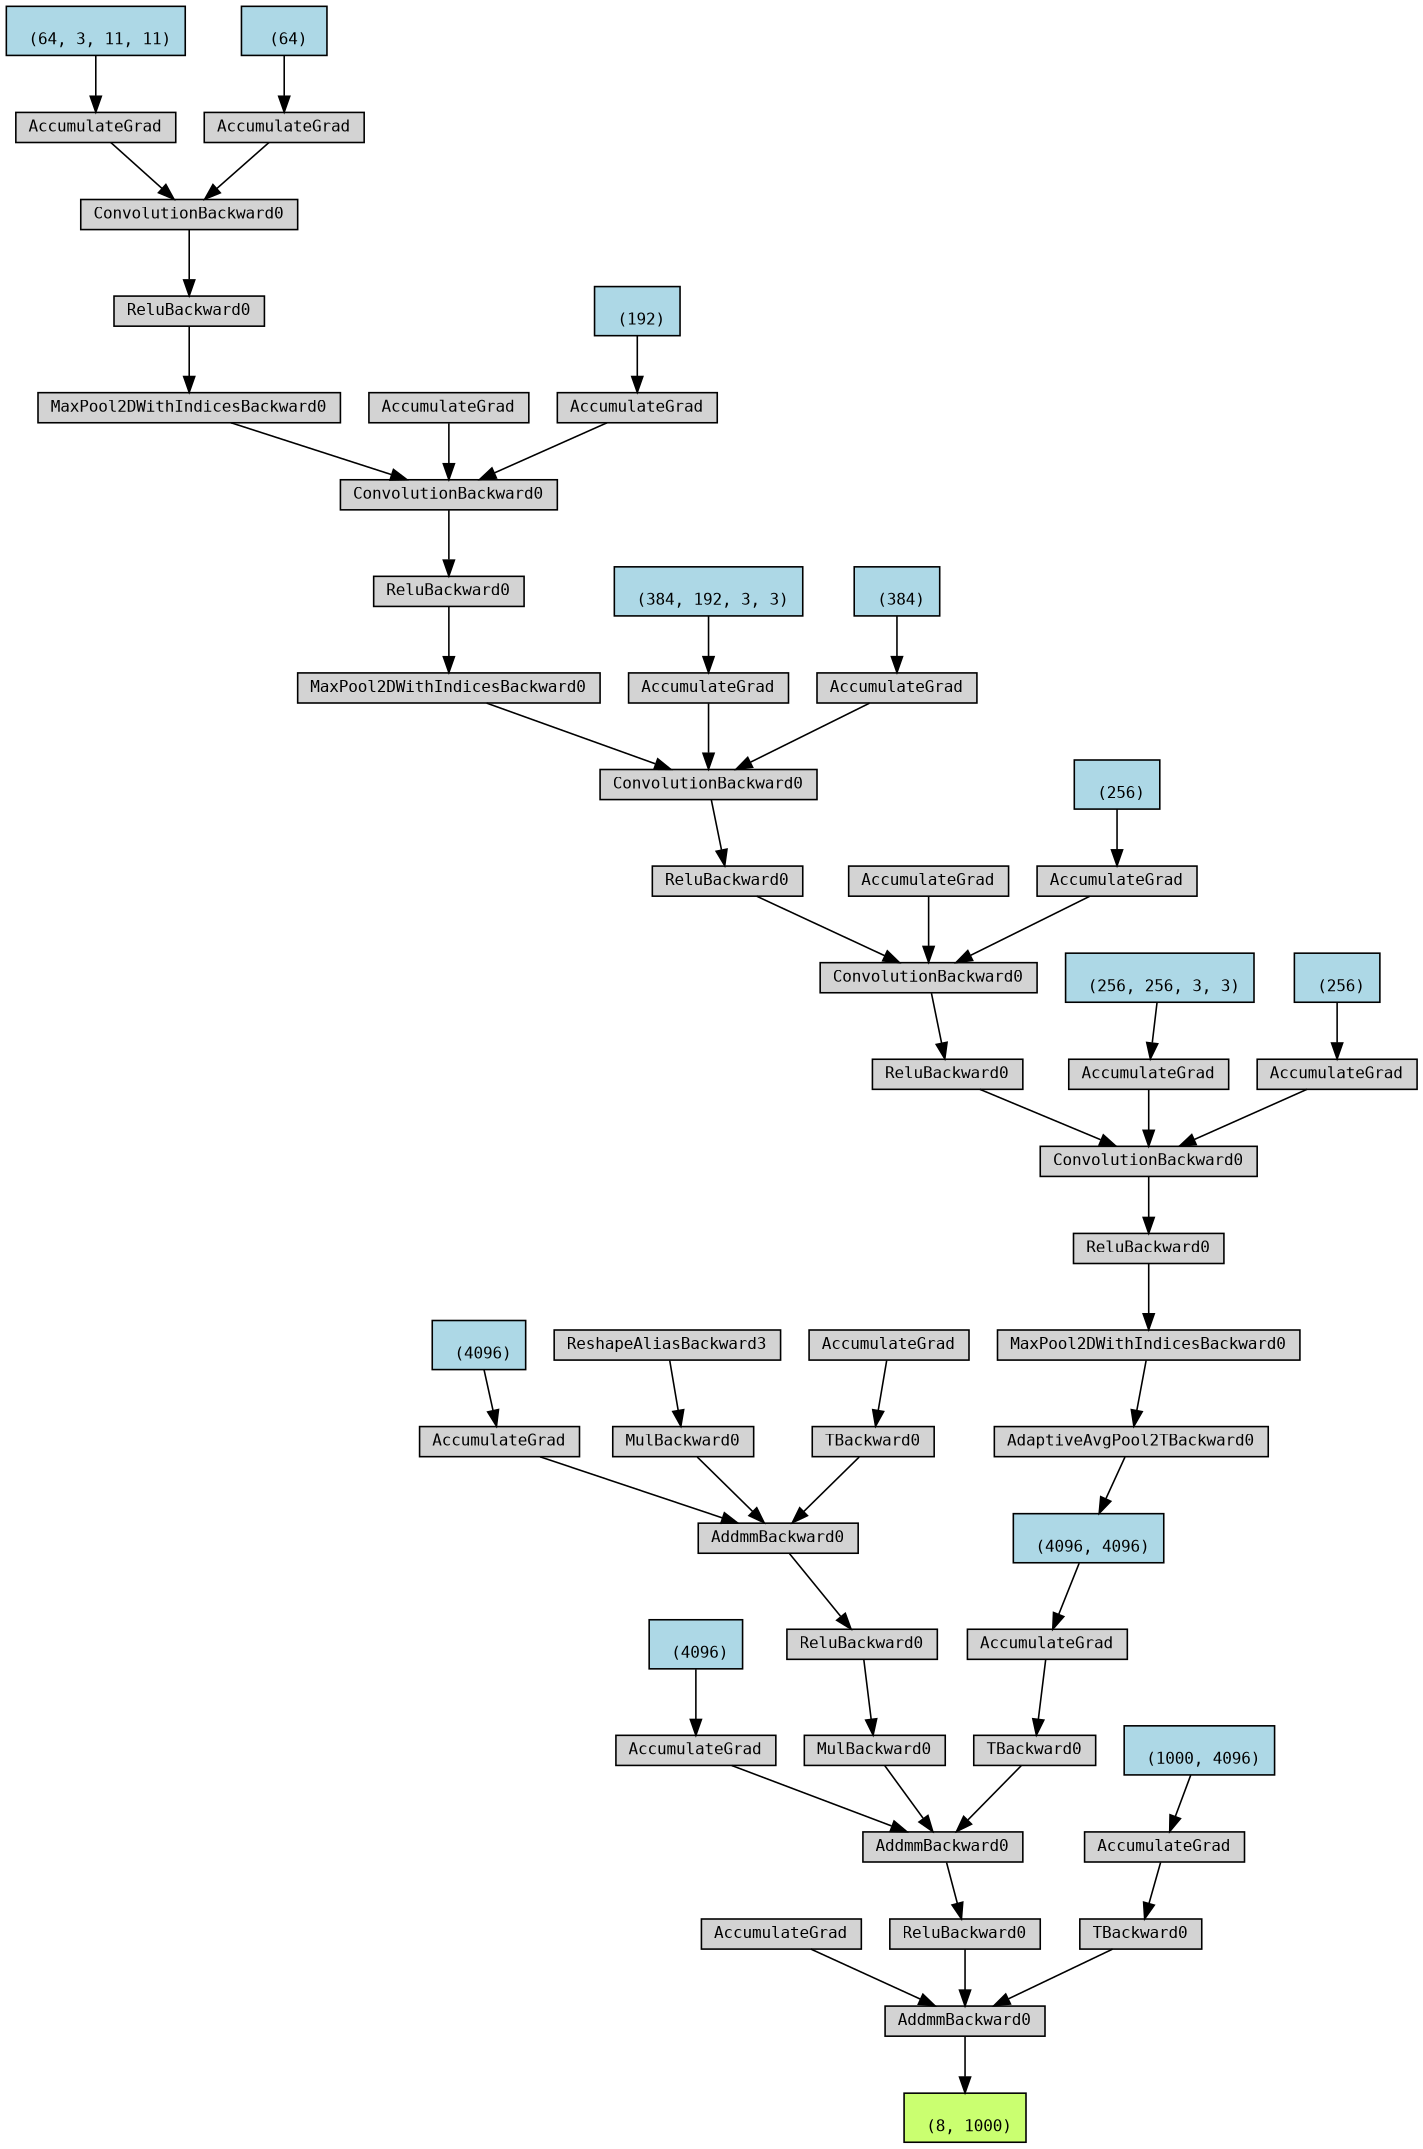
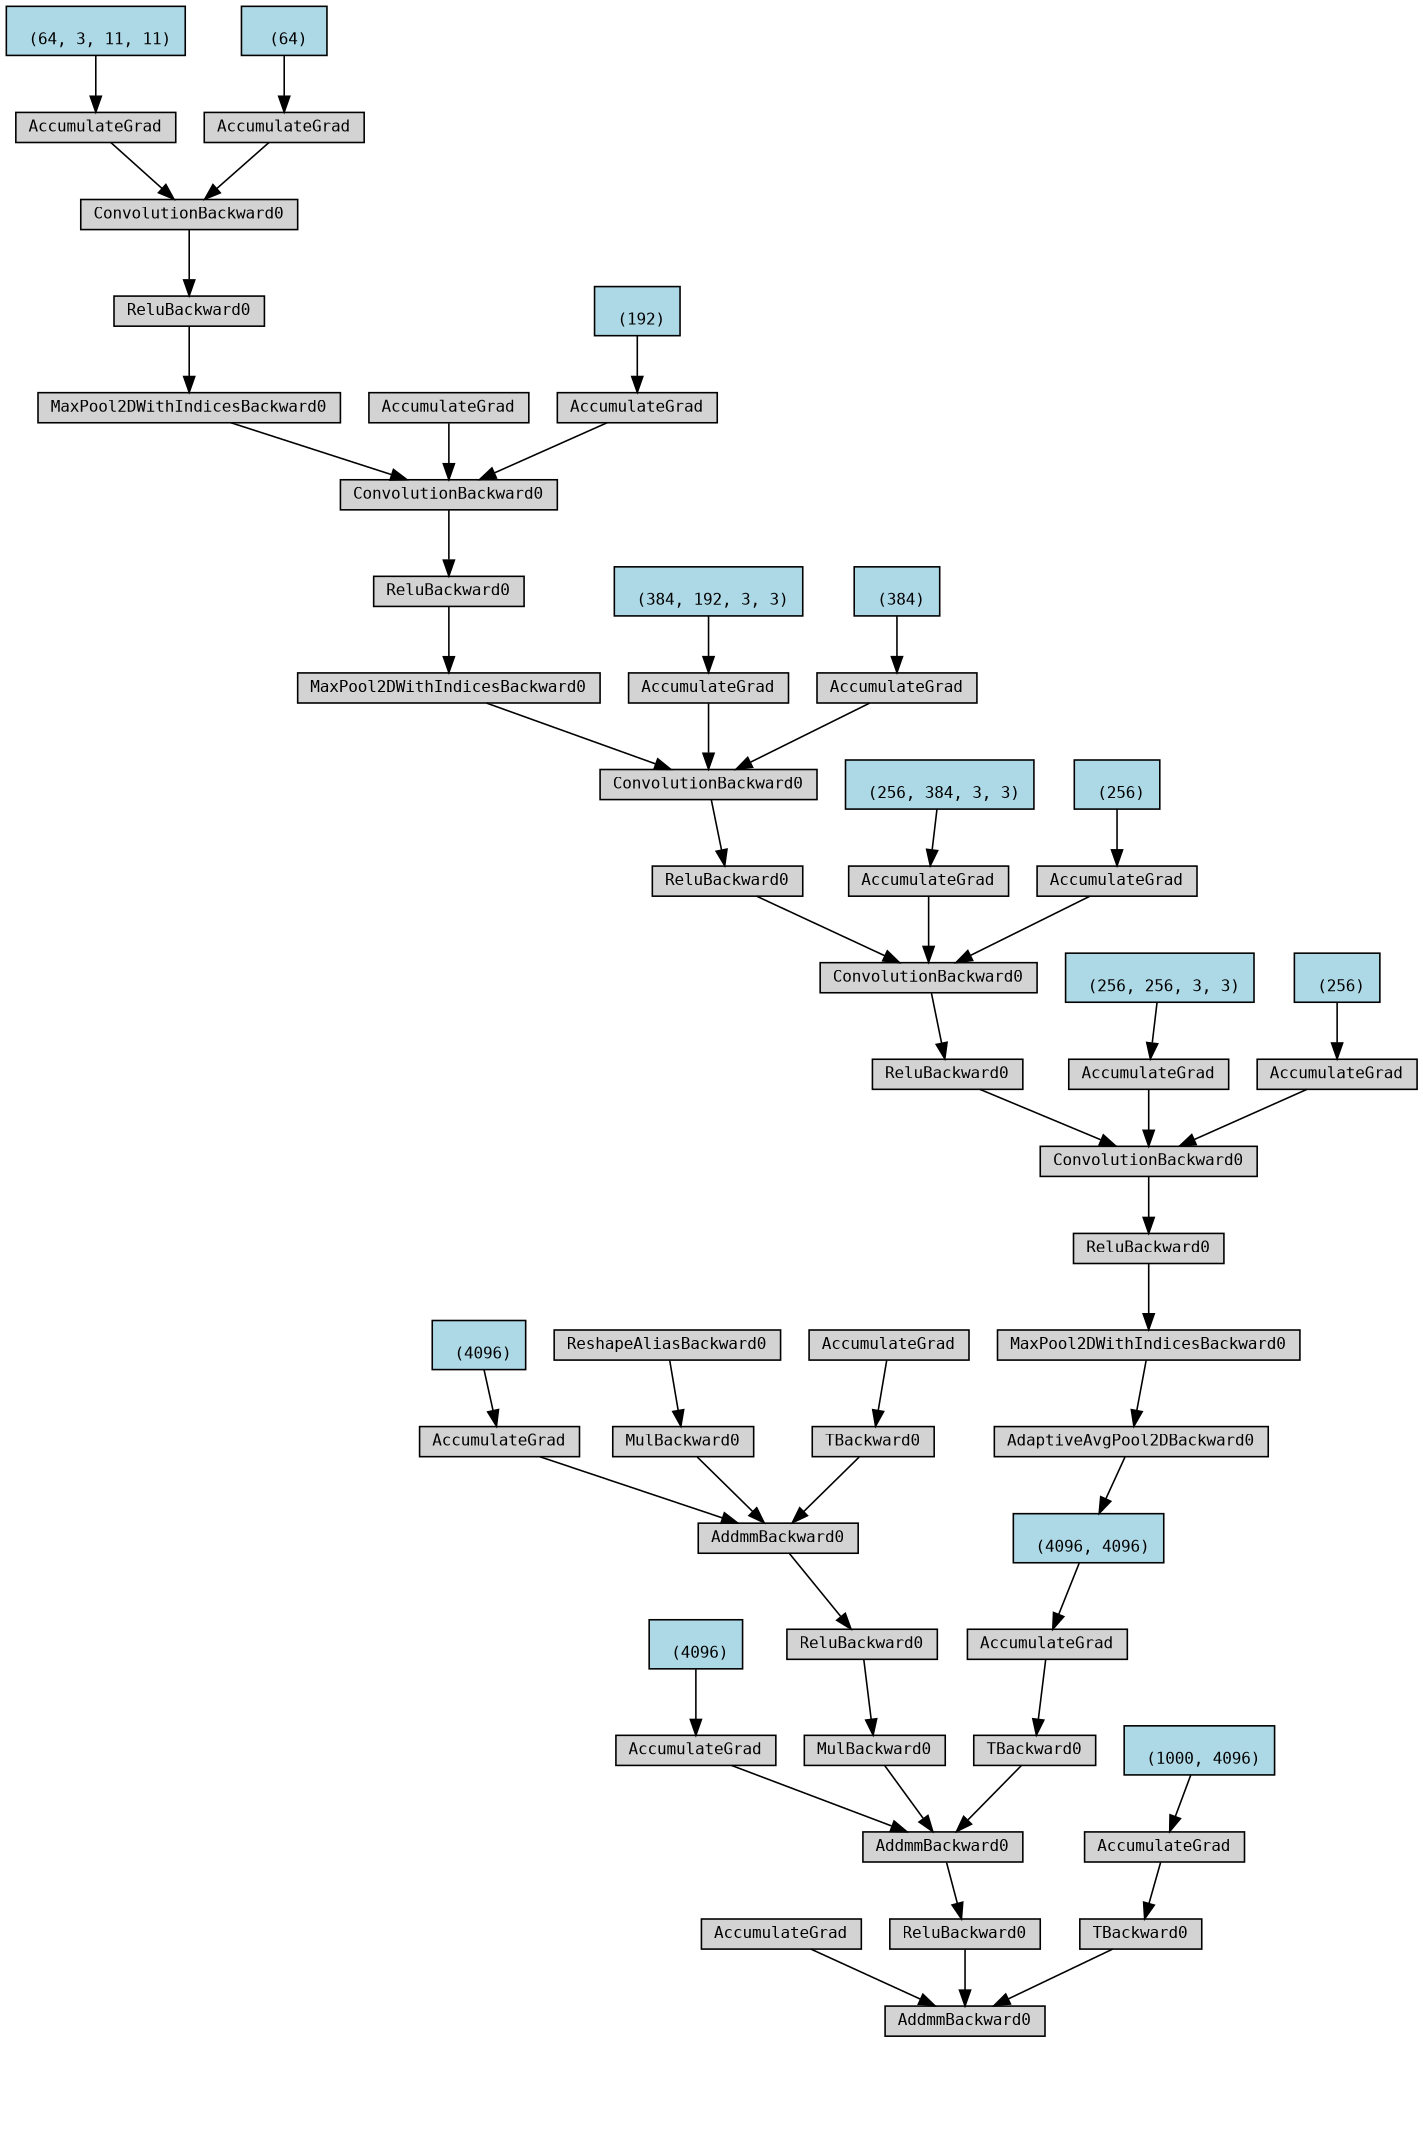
none -> (940, 785)
(667, 1345) -> (667, 1345)
(1131, 1442) -> (1131, 1442)
(965, 2118) -> none
